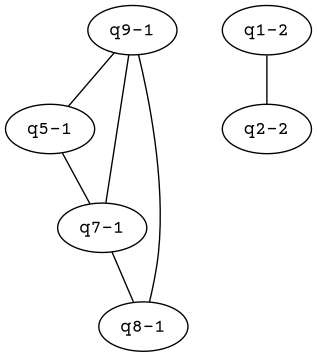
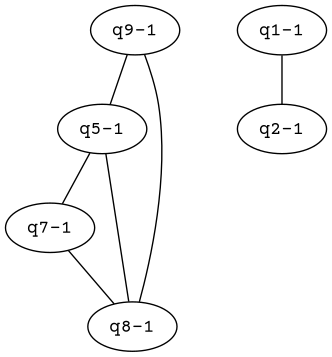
(267, 30) -> (282, 30)
(117, 129) -> none
(267, 129) -> (282, 129)
none -> (117, 228)
